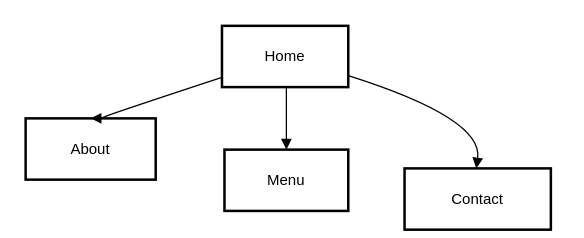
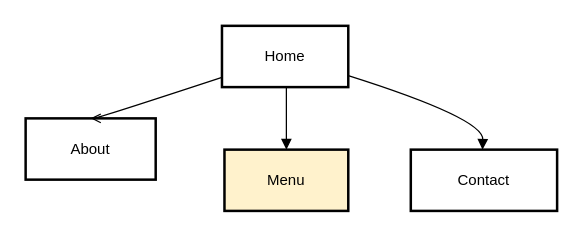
(117, 112) -> (116, 112)
(286, 180) -> (286, 180)
(478, 199) -> (484, 180)
